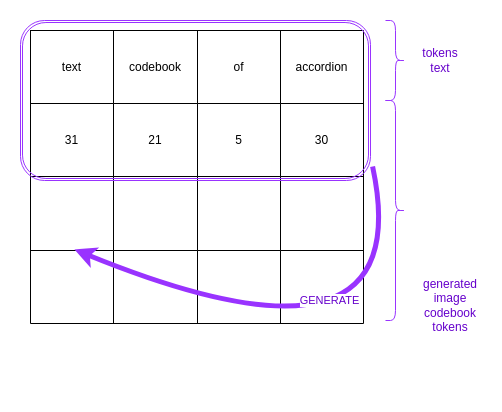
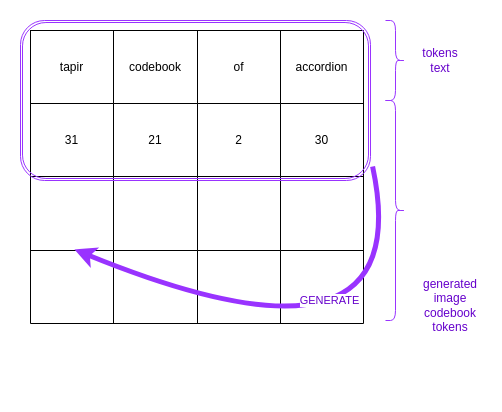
(72, 68) -> (72, 68)
(239, 141) -> (239, 141)
